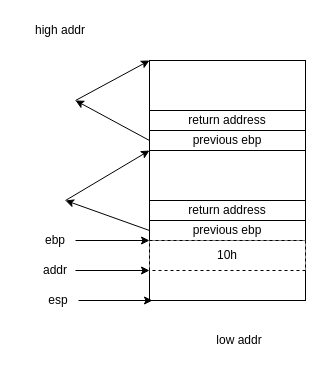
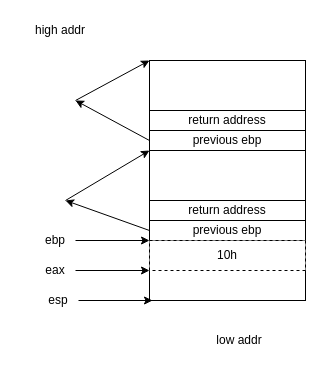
(56, 271) -> (56, 271)
